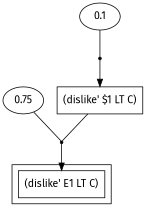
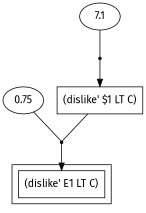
(100, 17) -> (100, 17)
